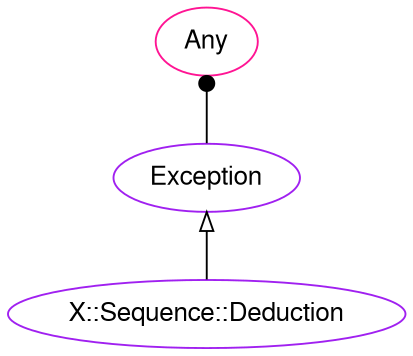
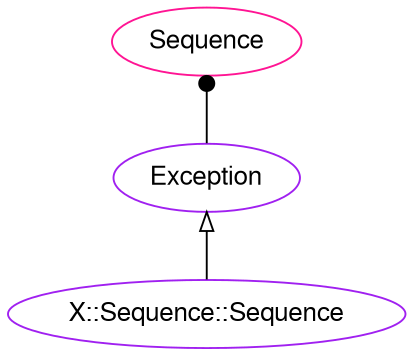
(207, 42) -> (207, 42)
(207, 314) -> (207, 314)
